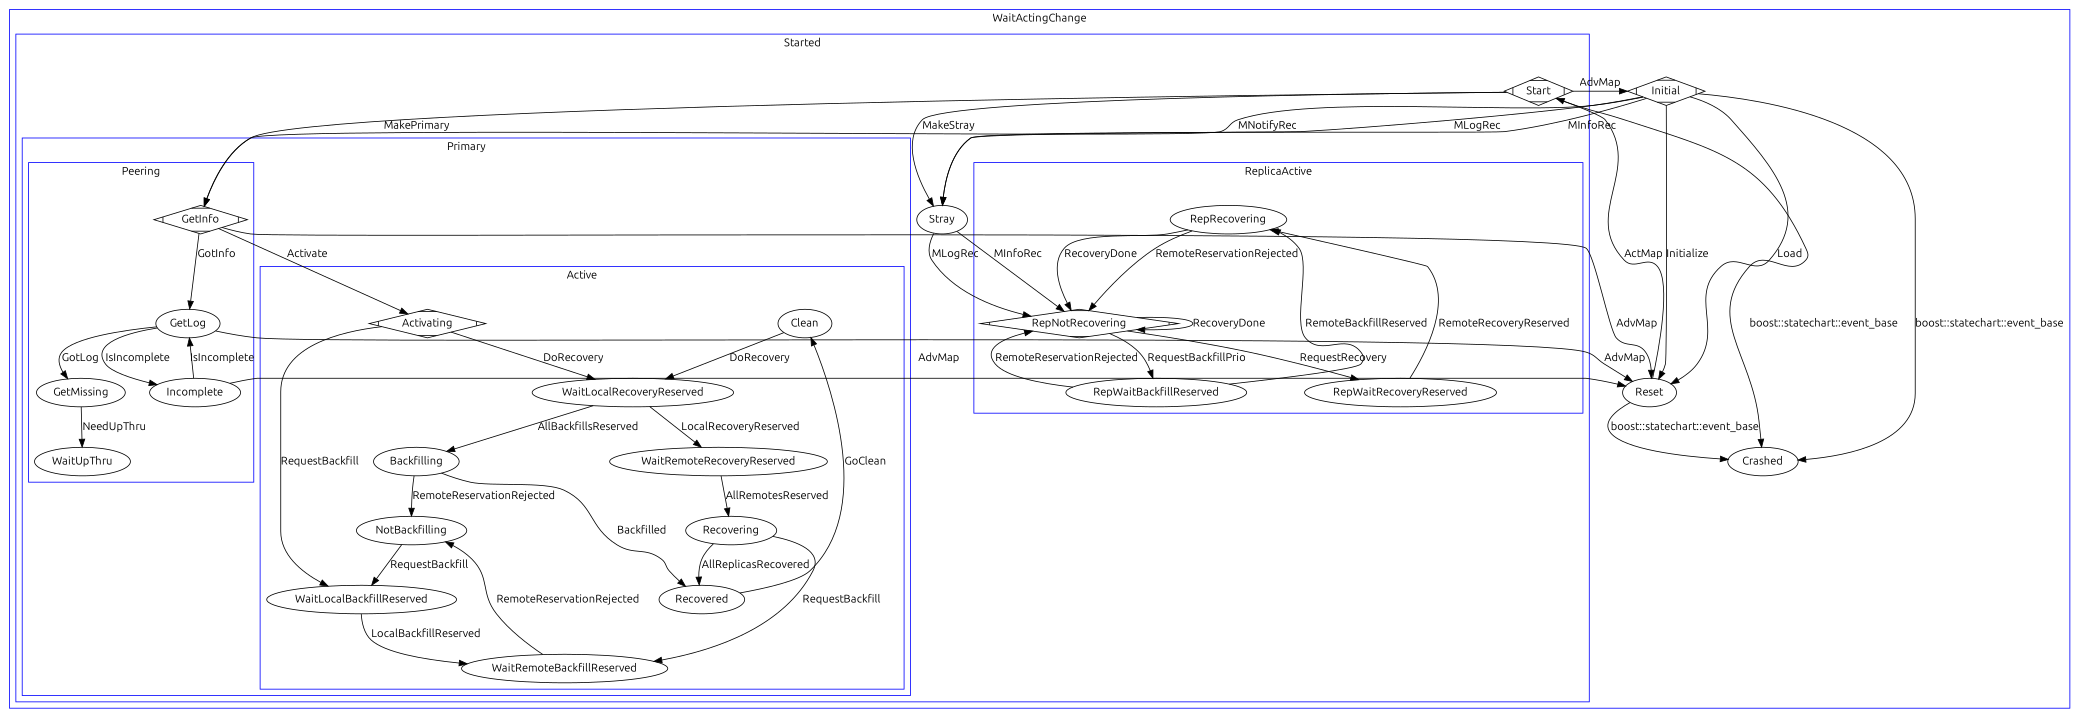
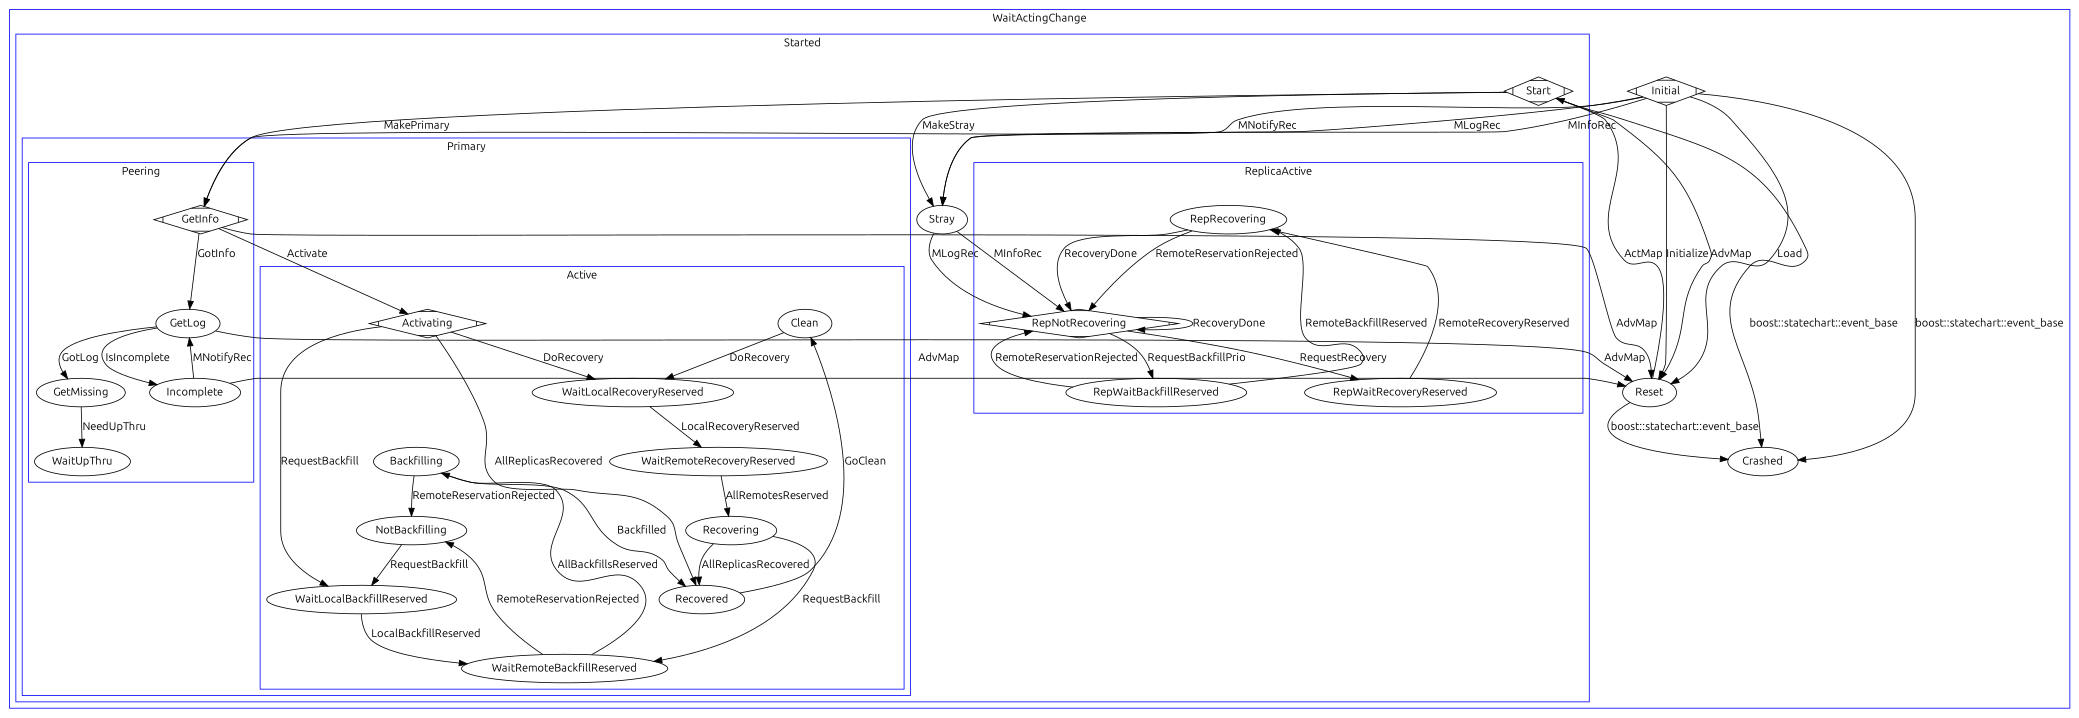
(1596, 91) -> (1694, 207)
(222, 358) -> (222, 358)
(524, 427) -> (555, 566)
none -> (577, 490)
